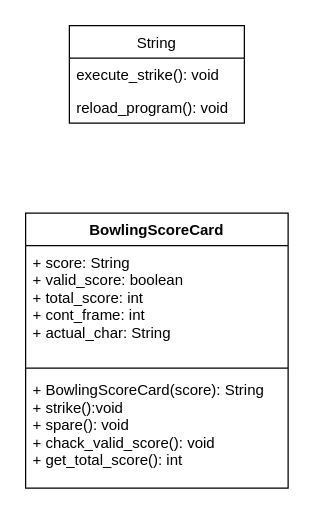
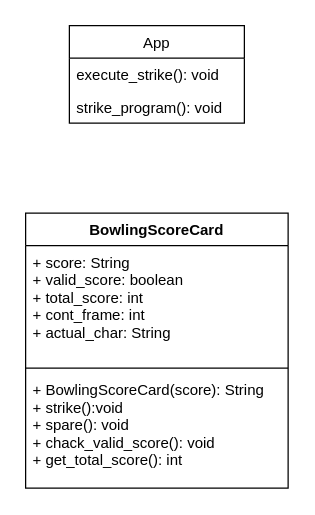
(156, 43) -> (156, 43)
(161, 108) -> (161, 108)
